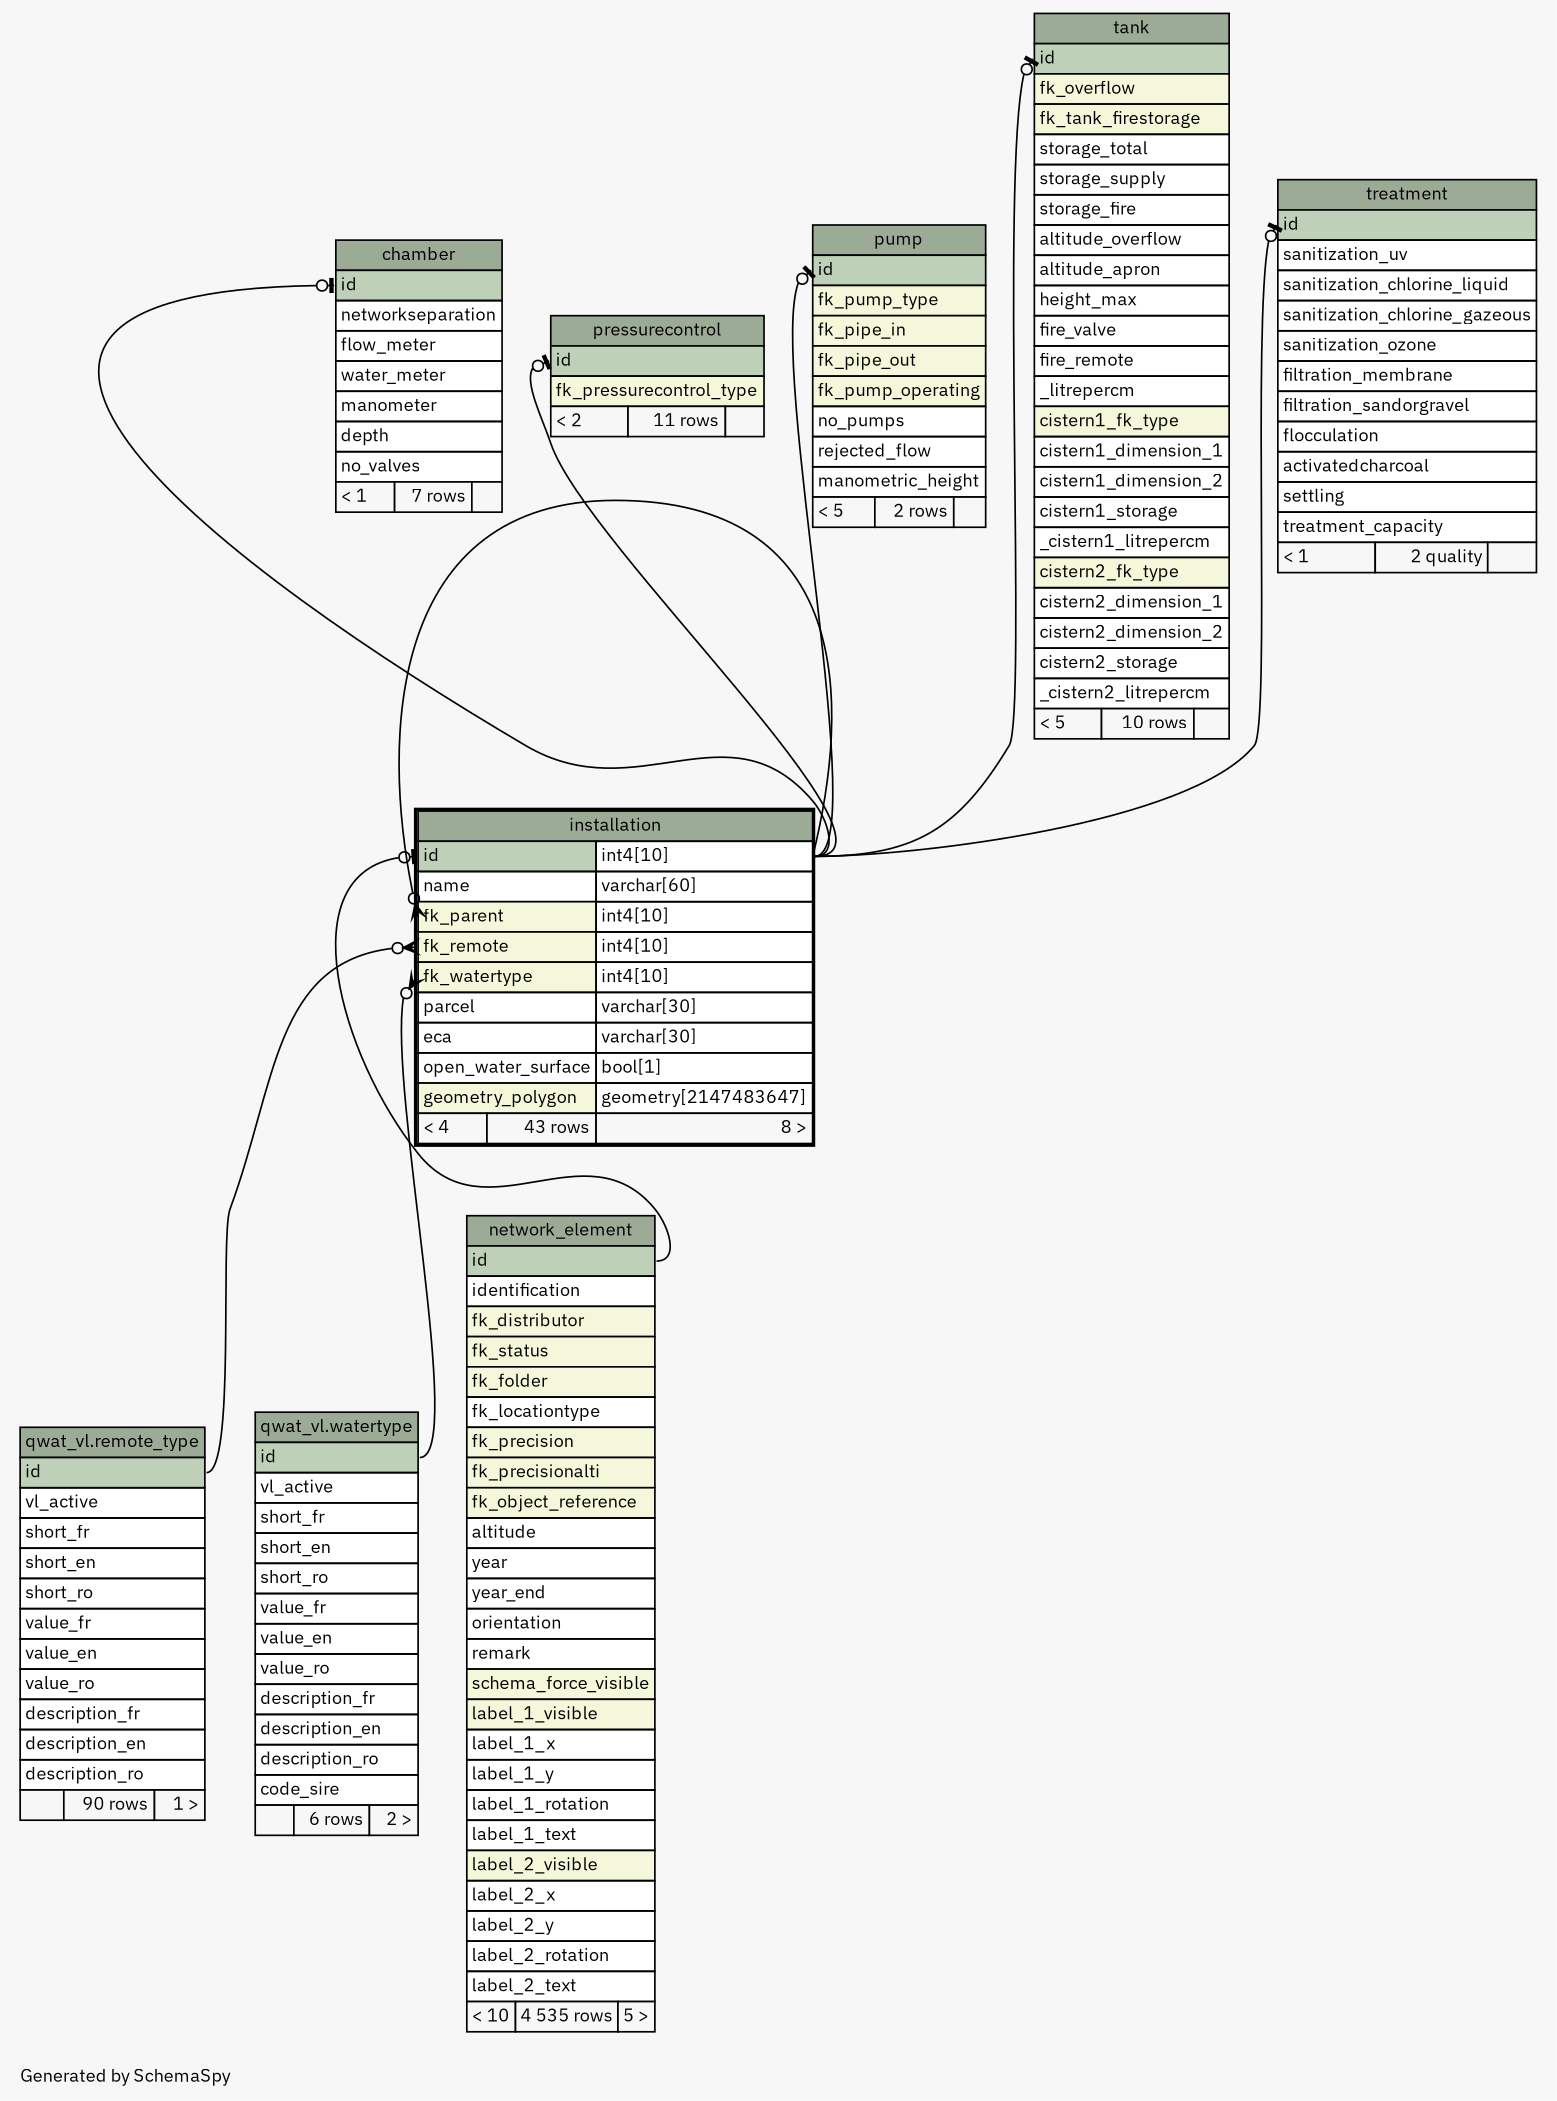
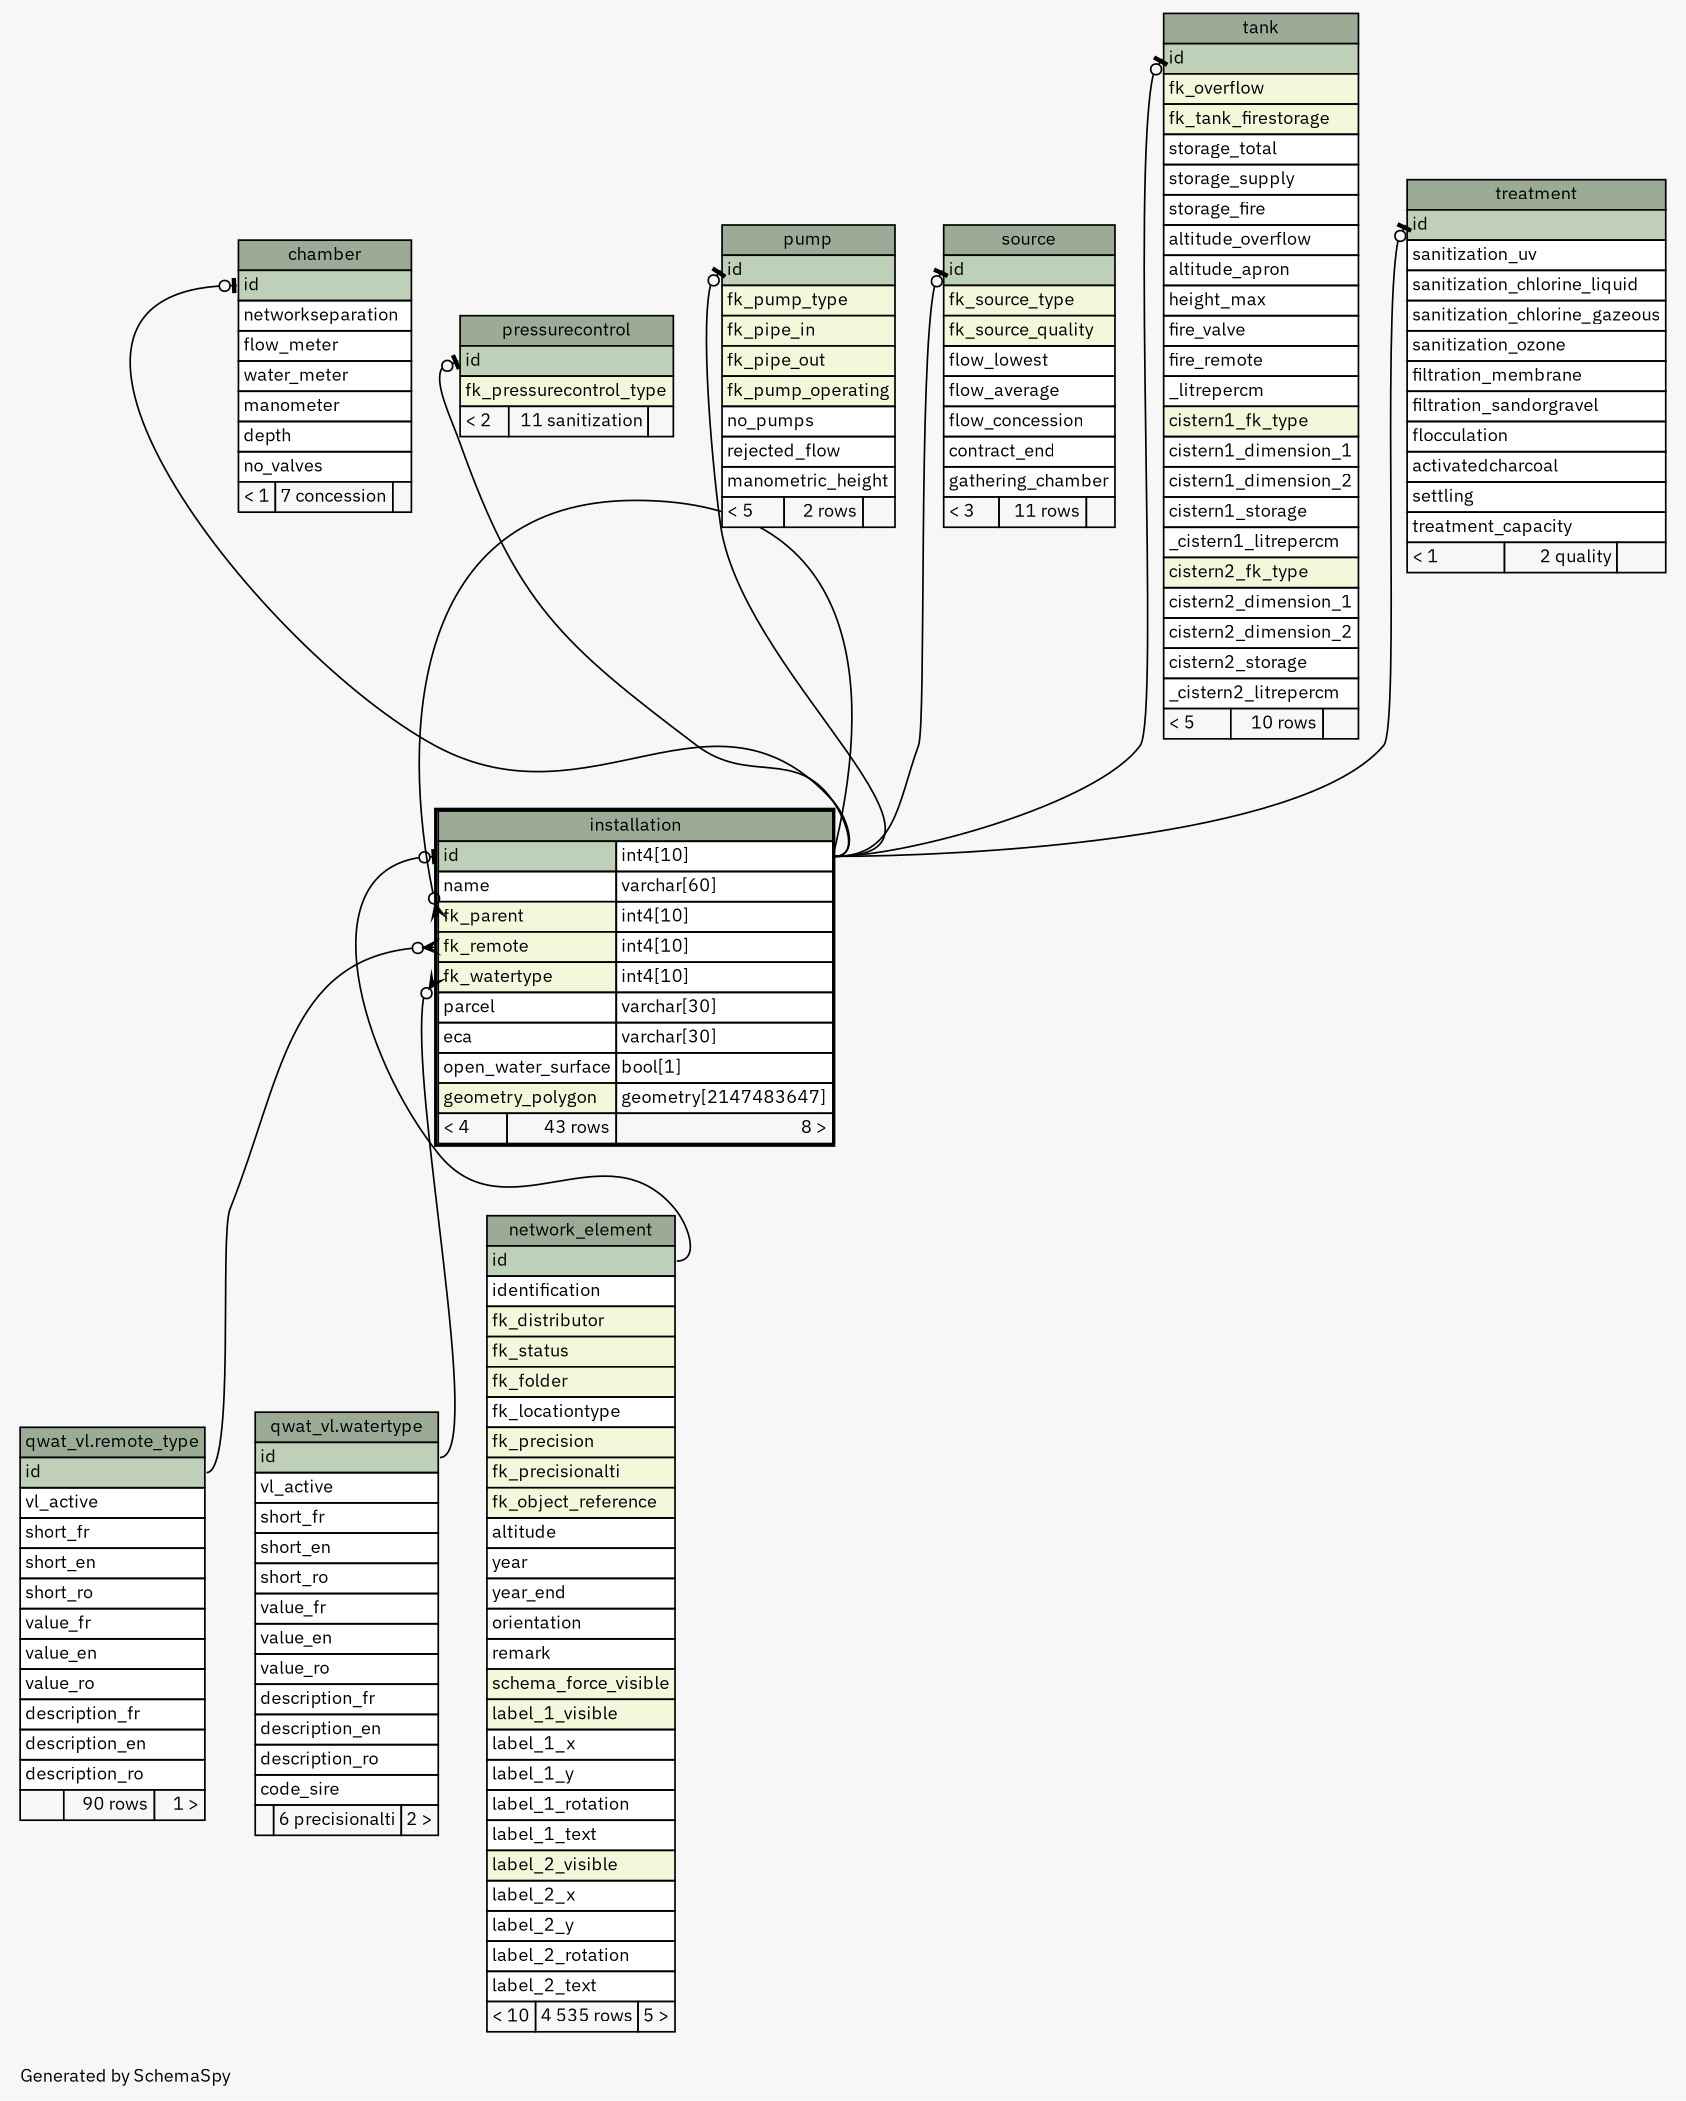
none -> (1029, 376)
(687, 421) -> (582, 421)
(439, 496) -> (334, 496)
(337, 1819) -> (338, 1819)
